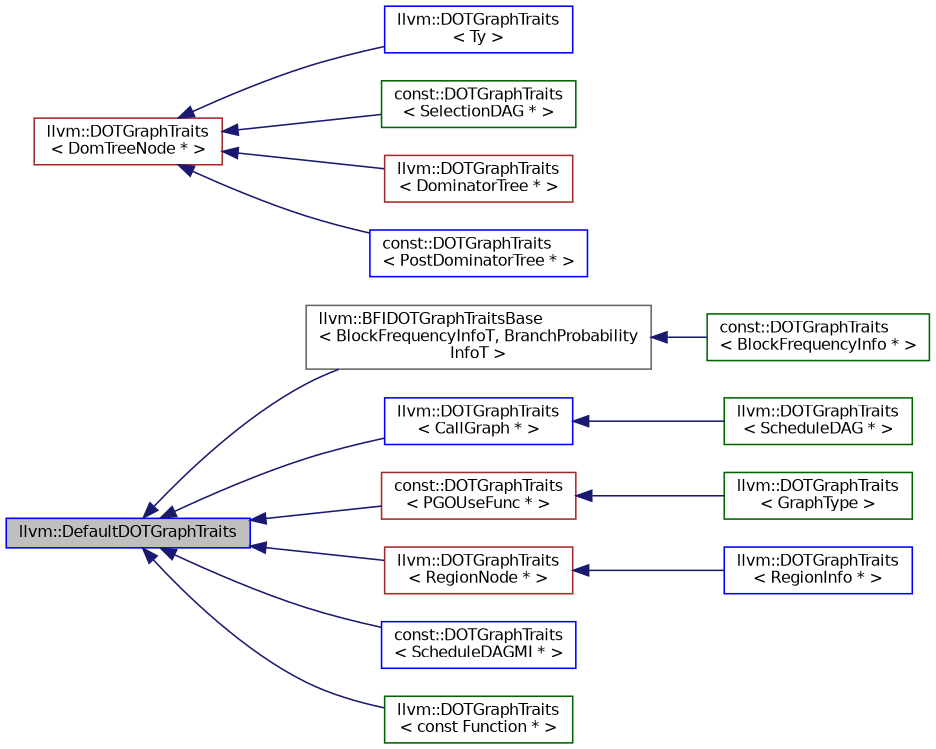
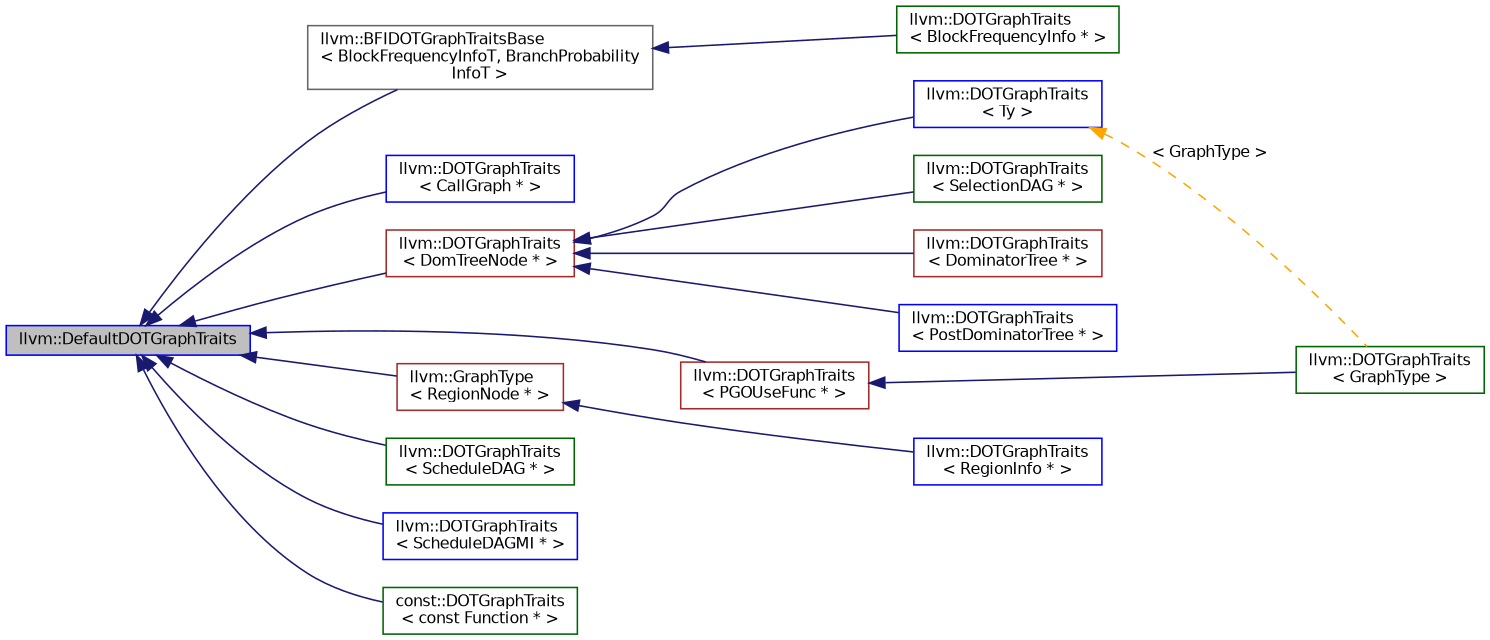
(479, 104) -> (1008, 179)
none -> (1244, 230)
(479, 253) -> (1008, 328)
none -> (290, 295)
(818, 337) -> (1008, 30)
(657, 421) -> (275, 412)
(479, 496) -> (775, 385)
(479, 570) -> (480, 387)
(479, 645) -> (480, 536)
(479, 720) -> (480, 611)
